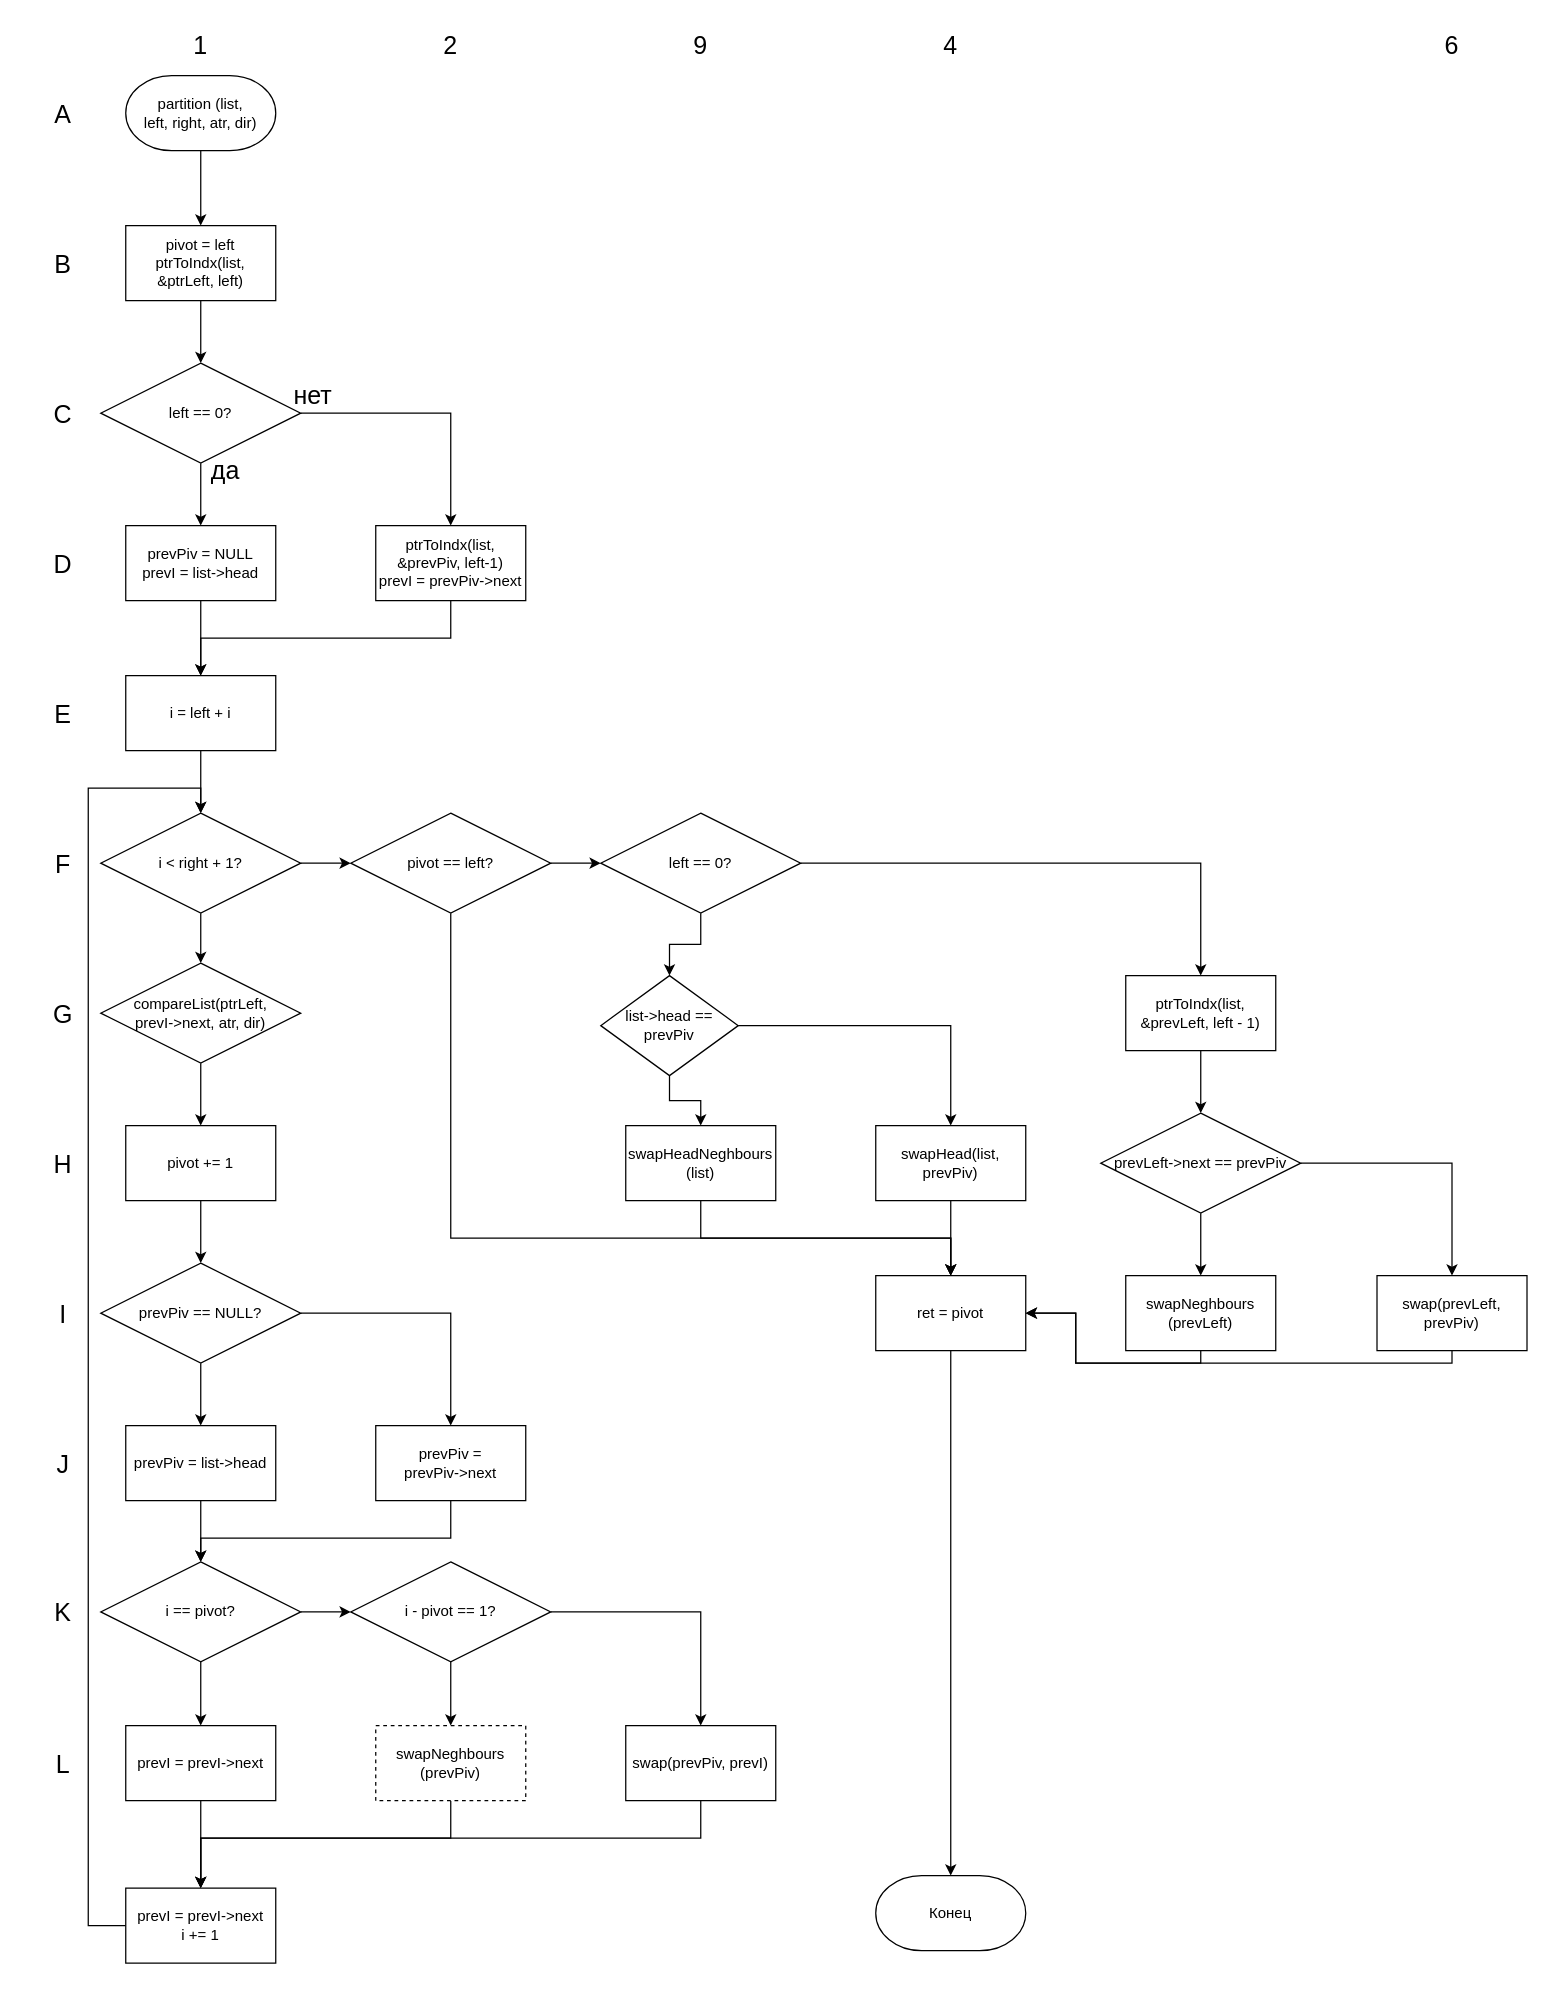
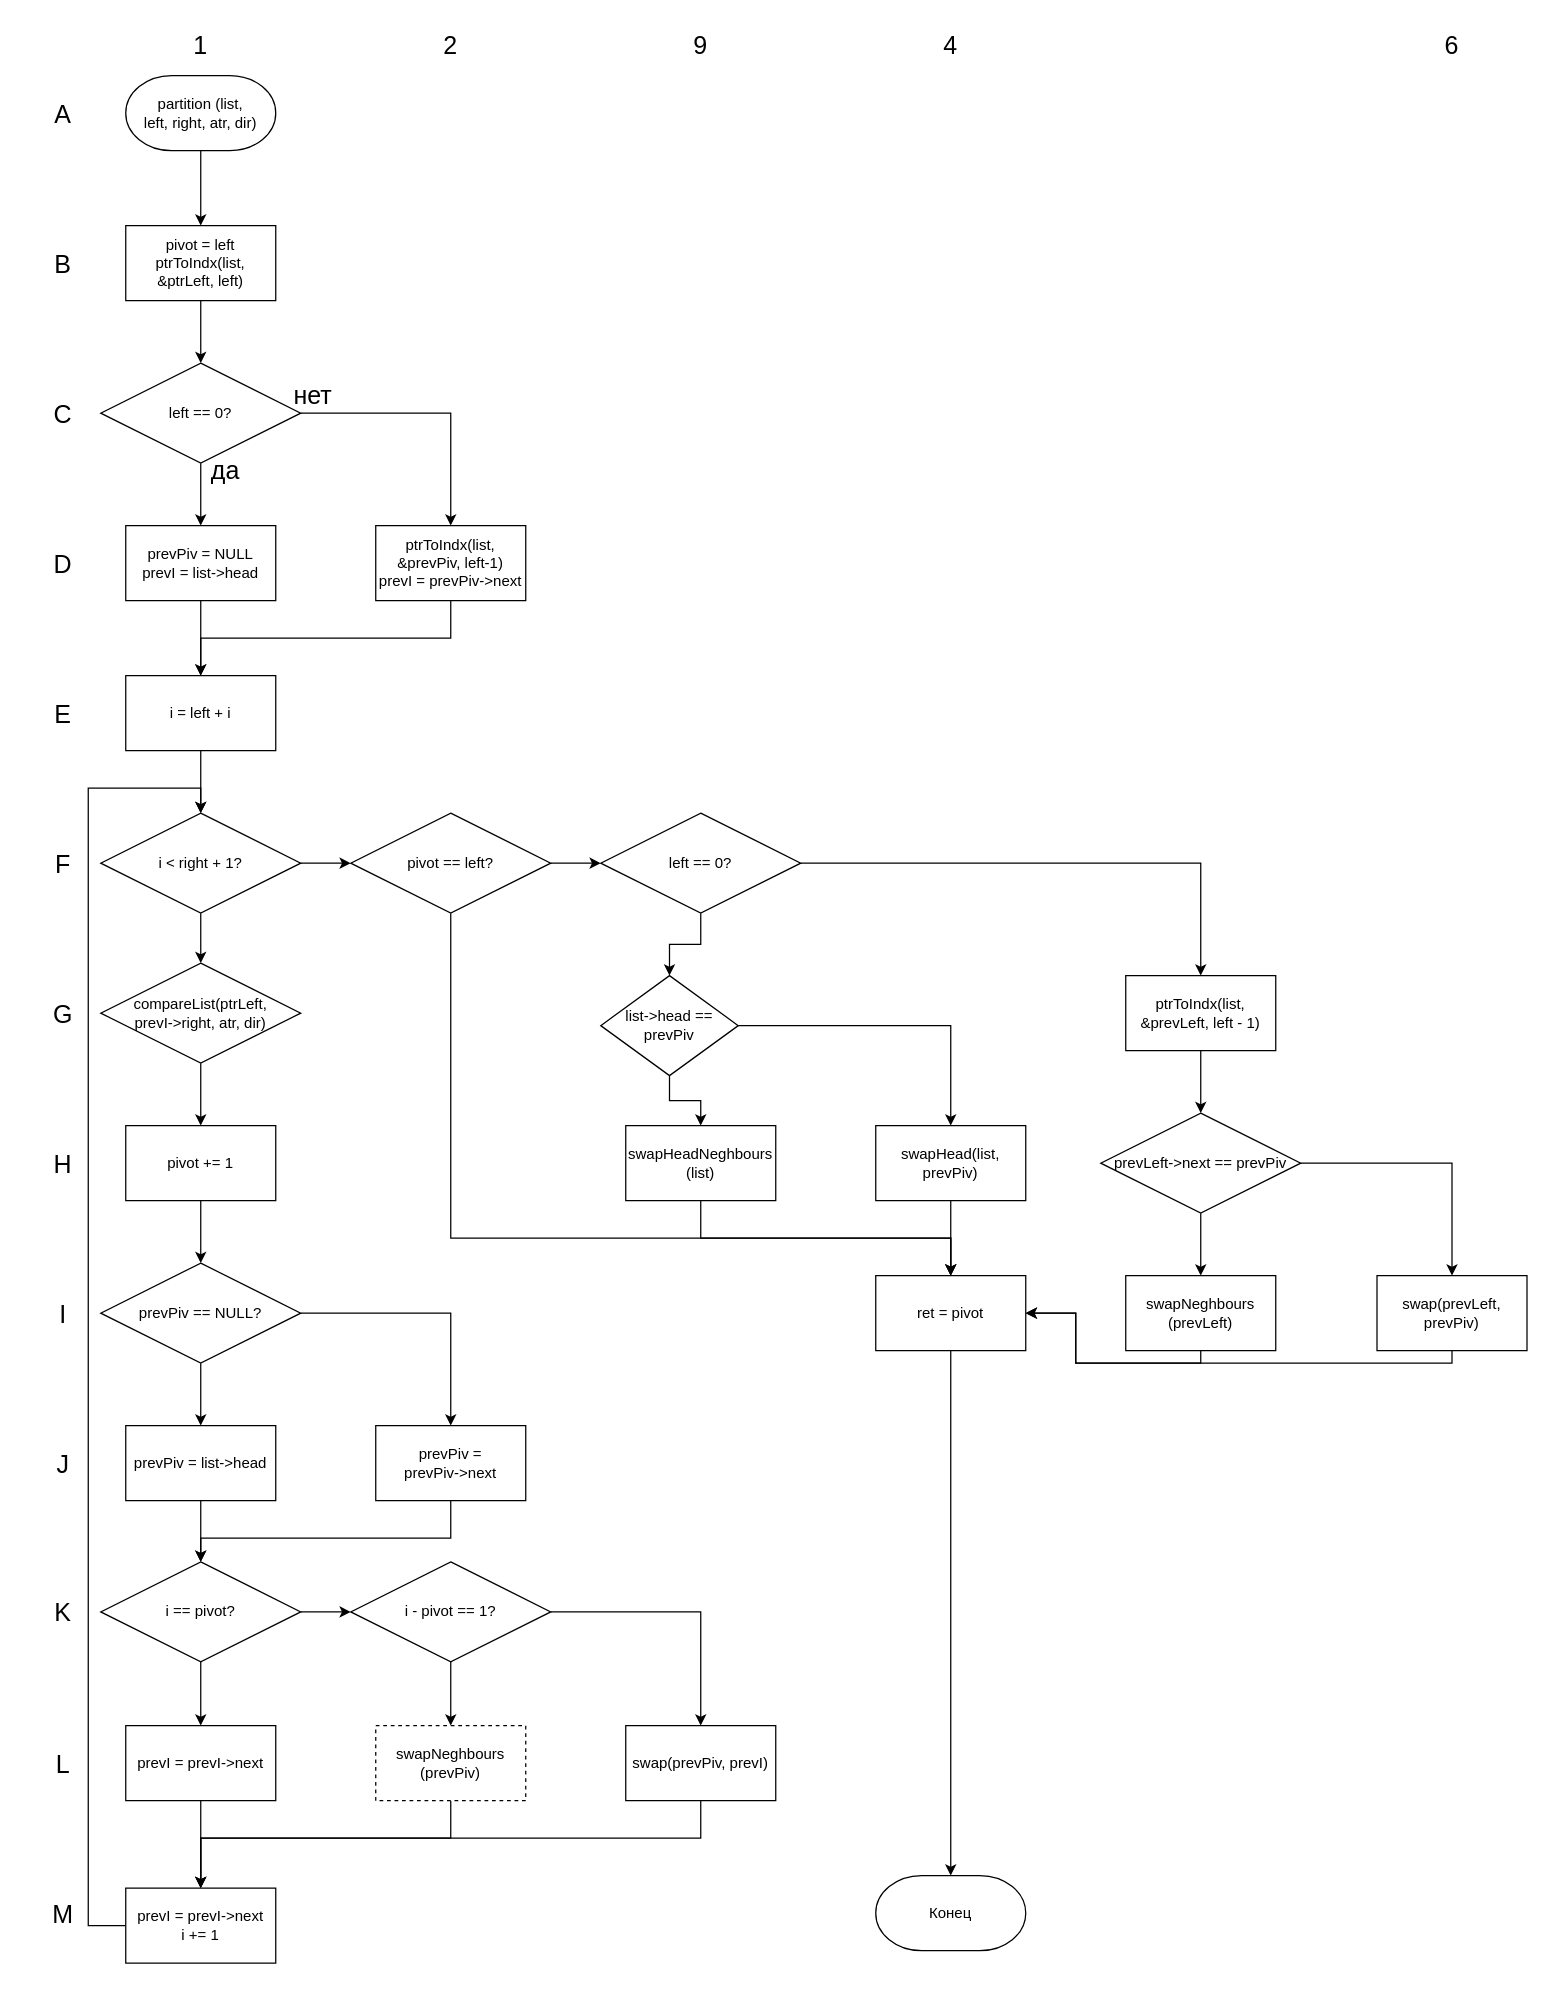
(201, 1013) -> (201, 1013)
none -> (63, 1913)
